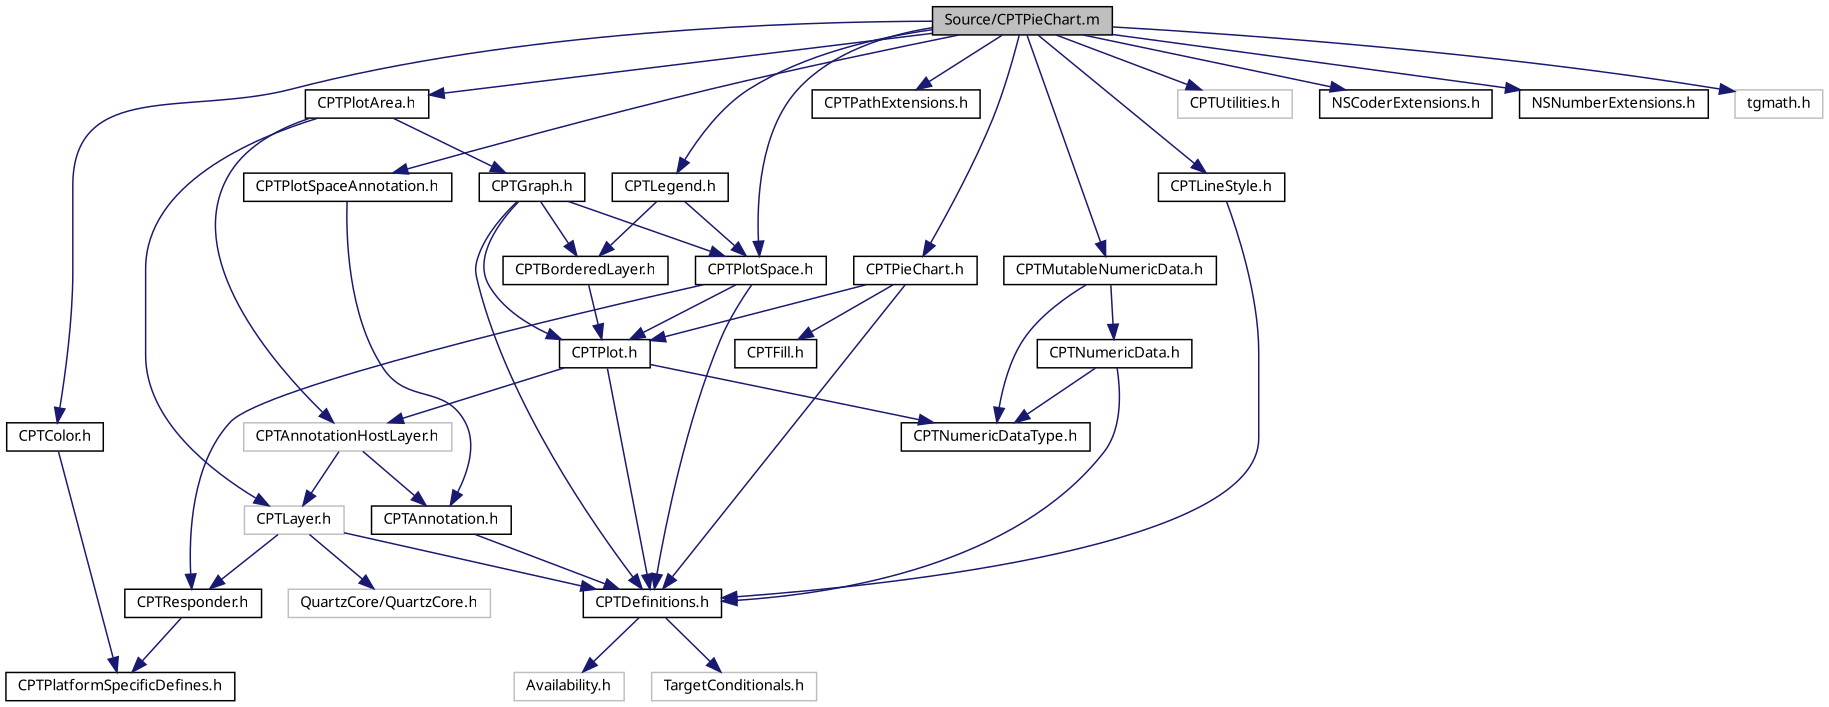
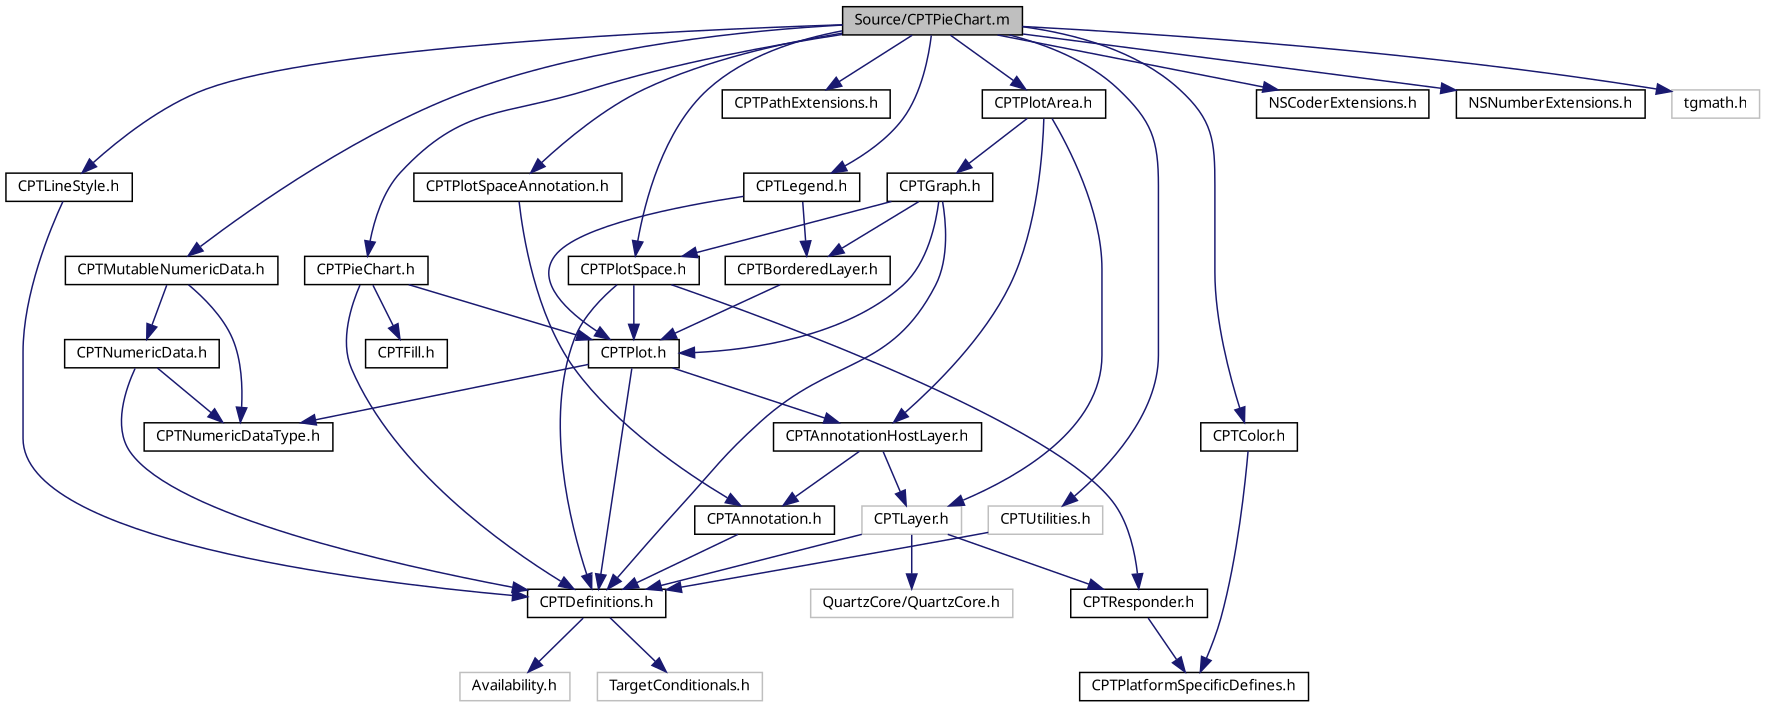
(710, 224) -> (599, 230)
(348, 437) -> (878, 437)
none -> (835, 560)
